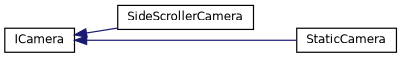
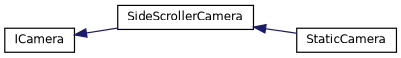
(192, 40) -> (281, 31)
